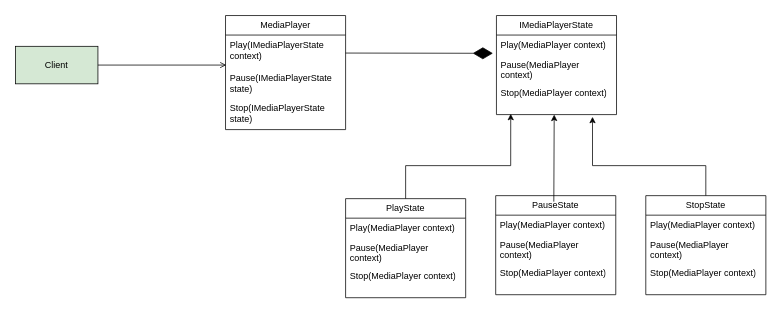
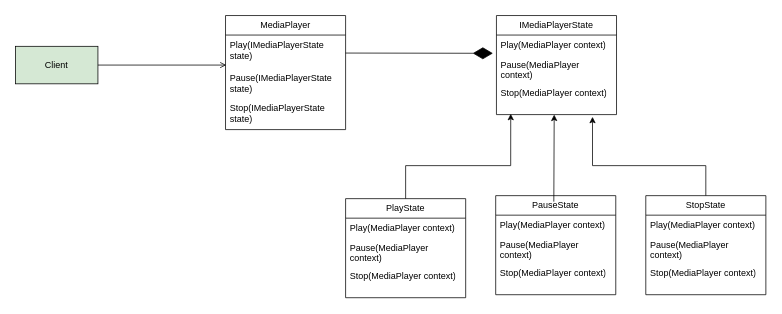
(286, 51) -> (286, 51)
